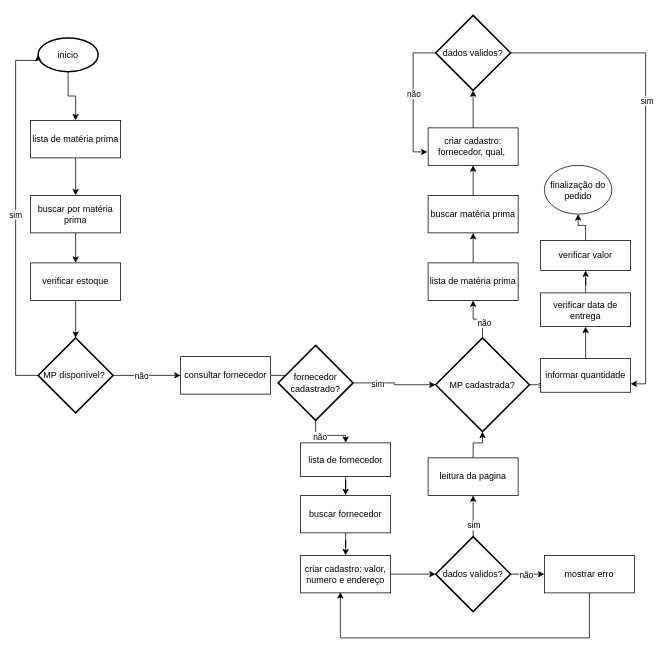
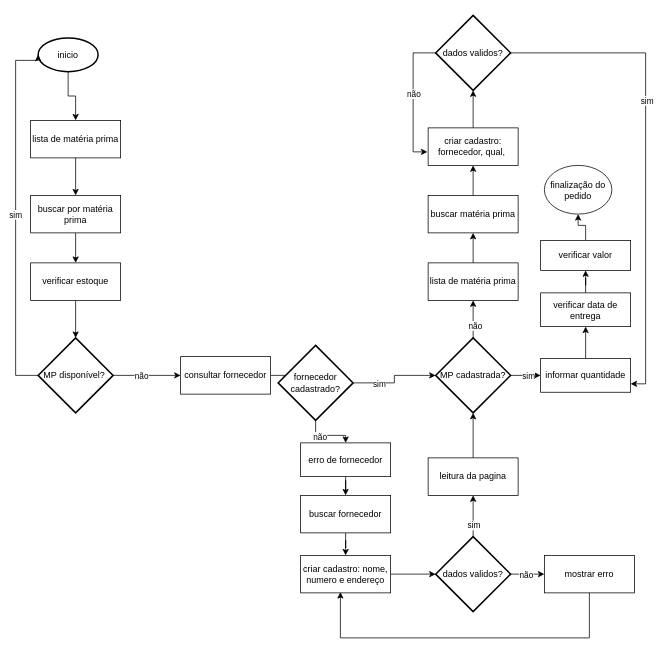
(482, 385) -> (473, 375)
(345, 460) -> (345, 460)
(345, 574) -> (345, 574)
